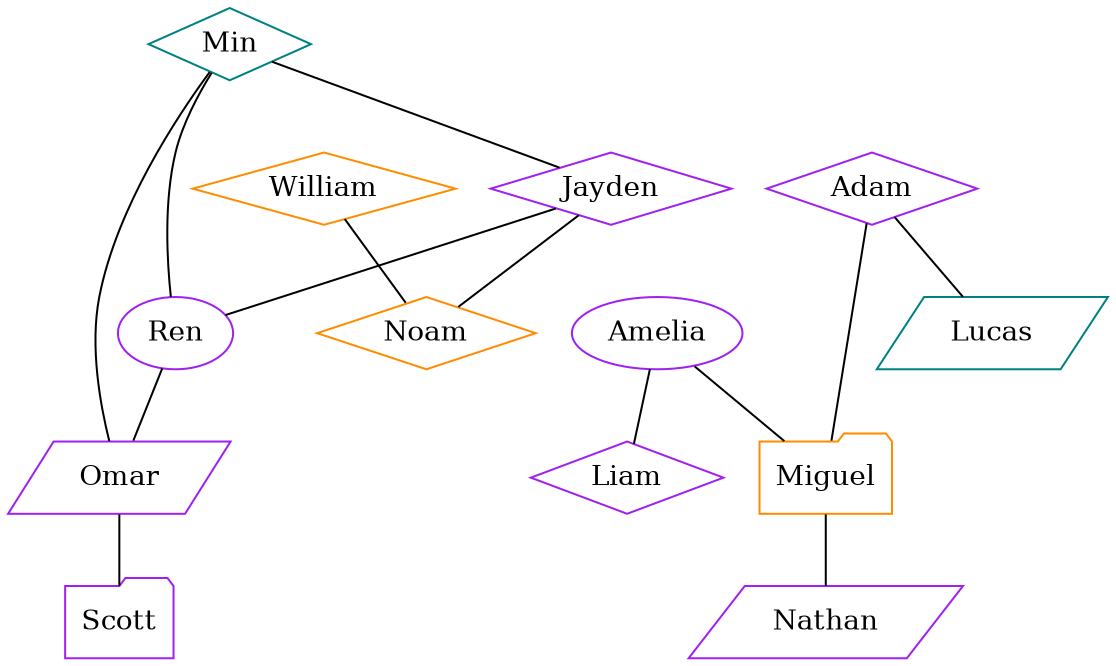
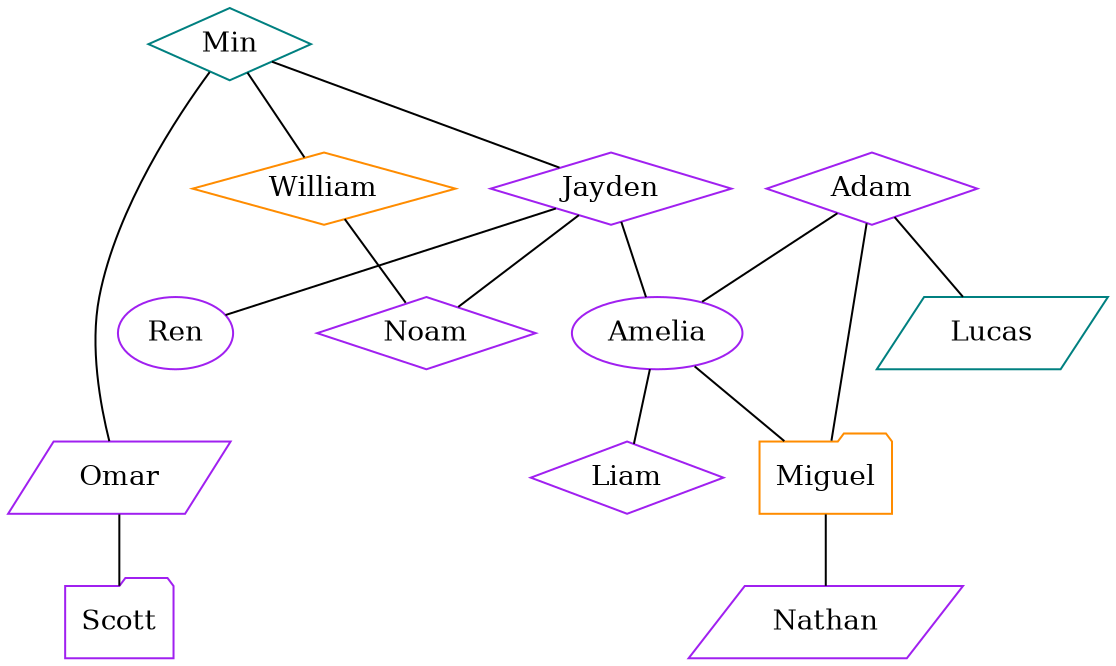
(171, 181) -> (276, 115)
none -> (770, 258)
none -> (634, 259)
(426, 333) -> (426, 333)
(148, 405) -> none
